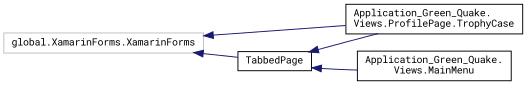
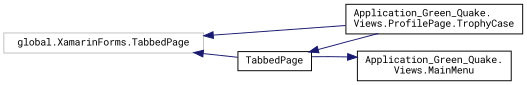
(104, 43) -> (104, 43)
(339, 69) -> (330, 57)
